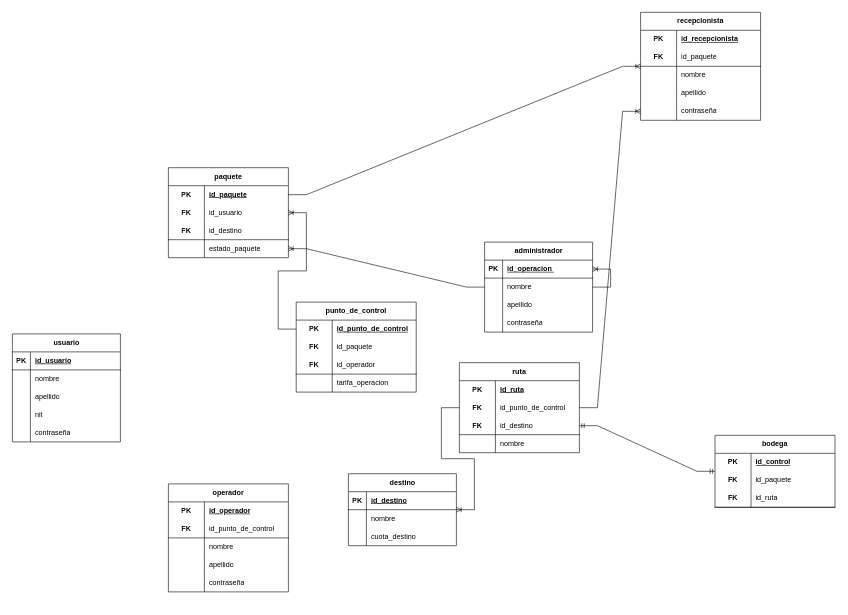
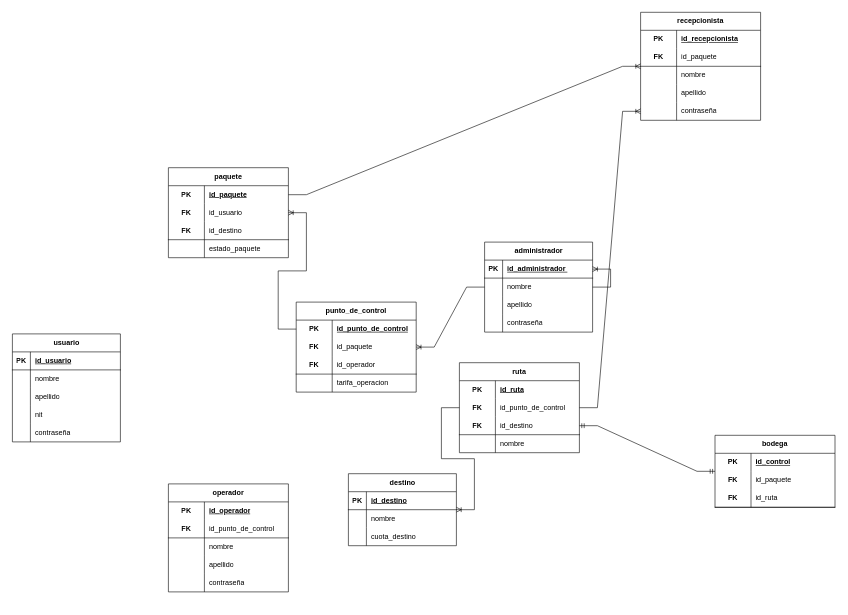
(380, 266) -> (450, 317)
(530, 269) -> (537, 269)
